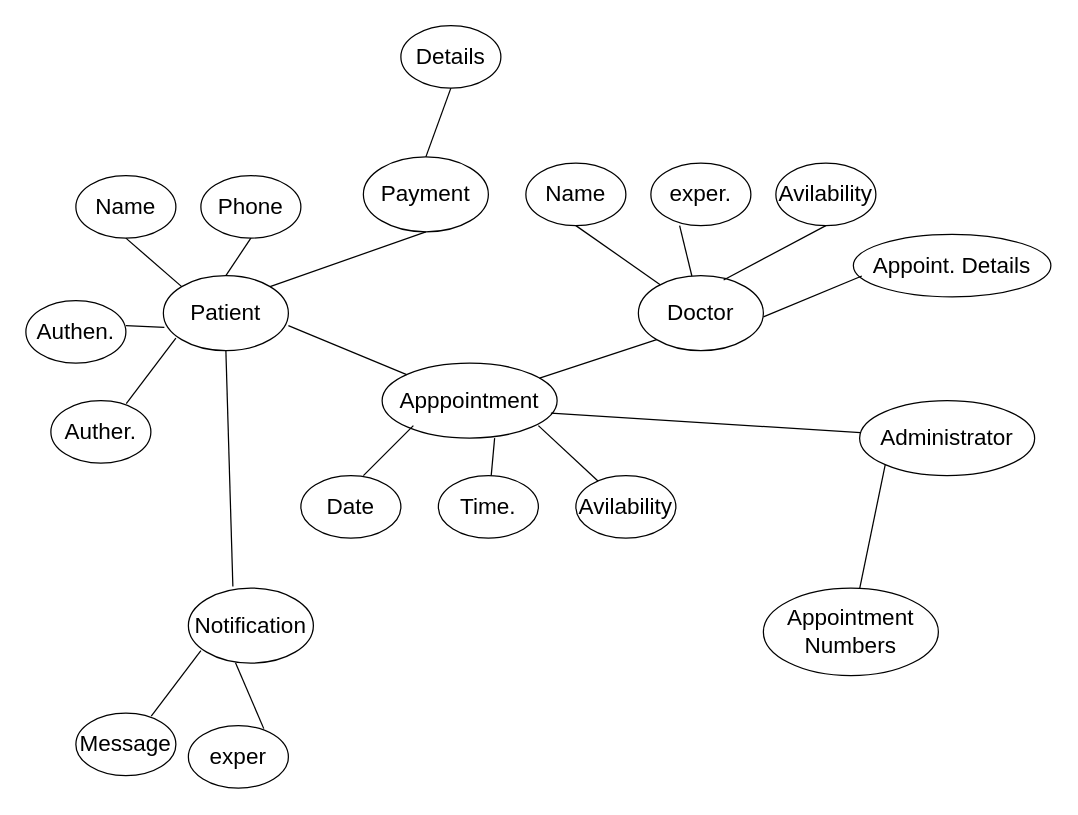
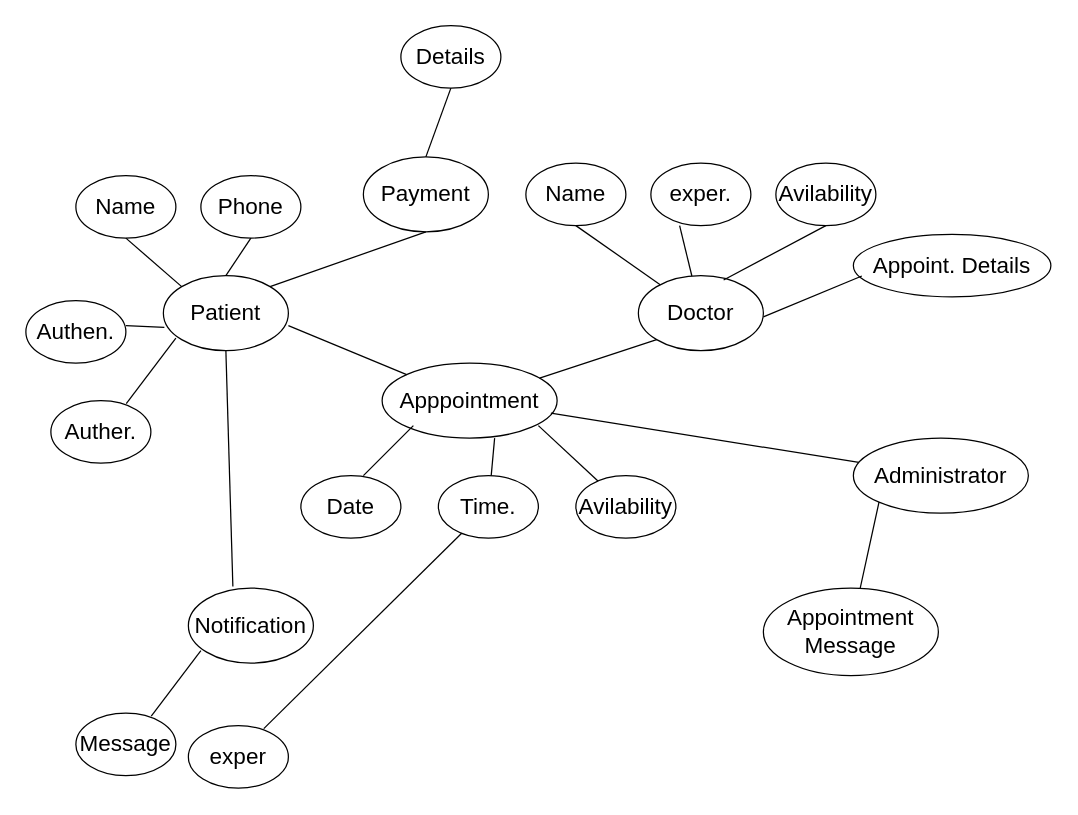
(947, 438) -> (941, 476)
(851, 632) -> (851, 632)
(250, 696) -> (362, 631)
